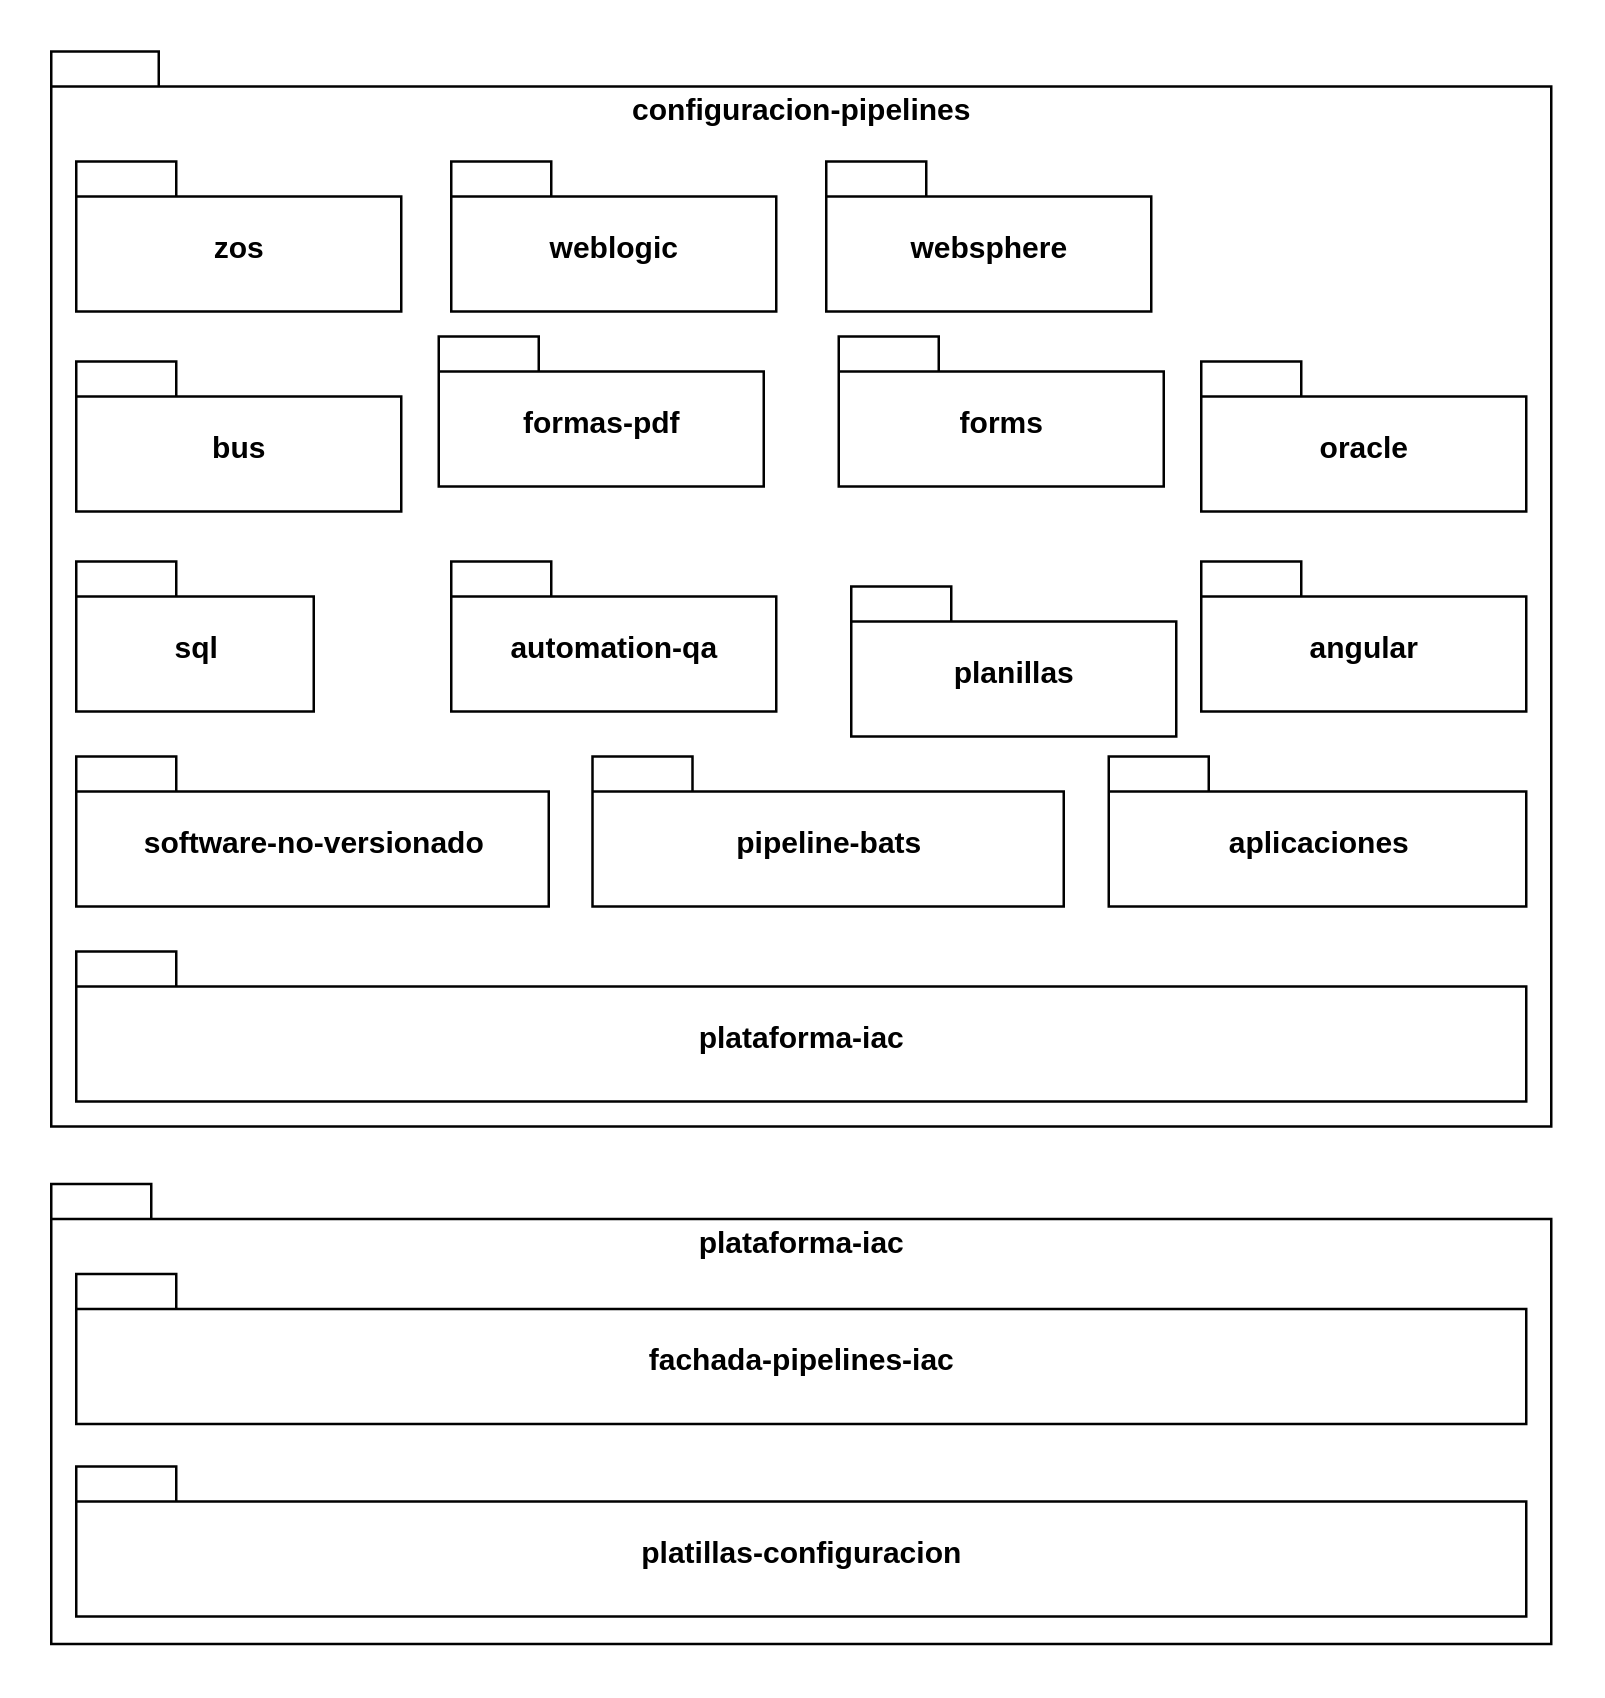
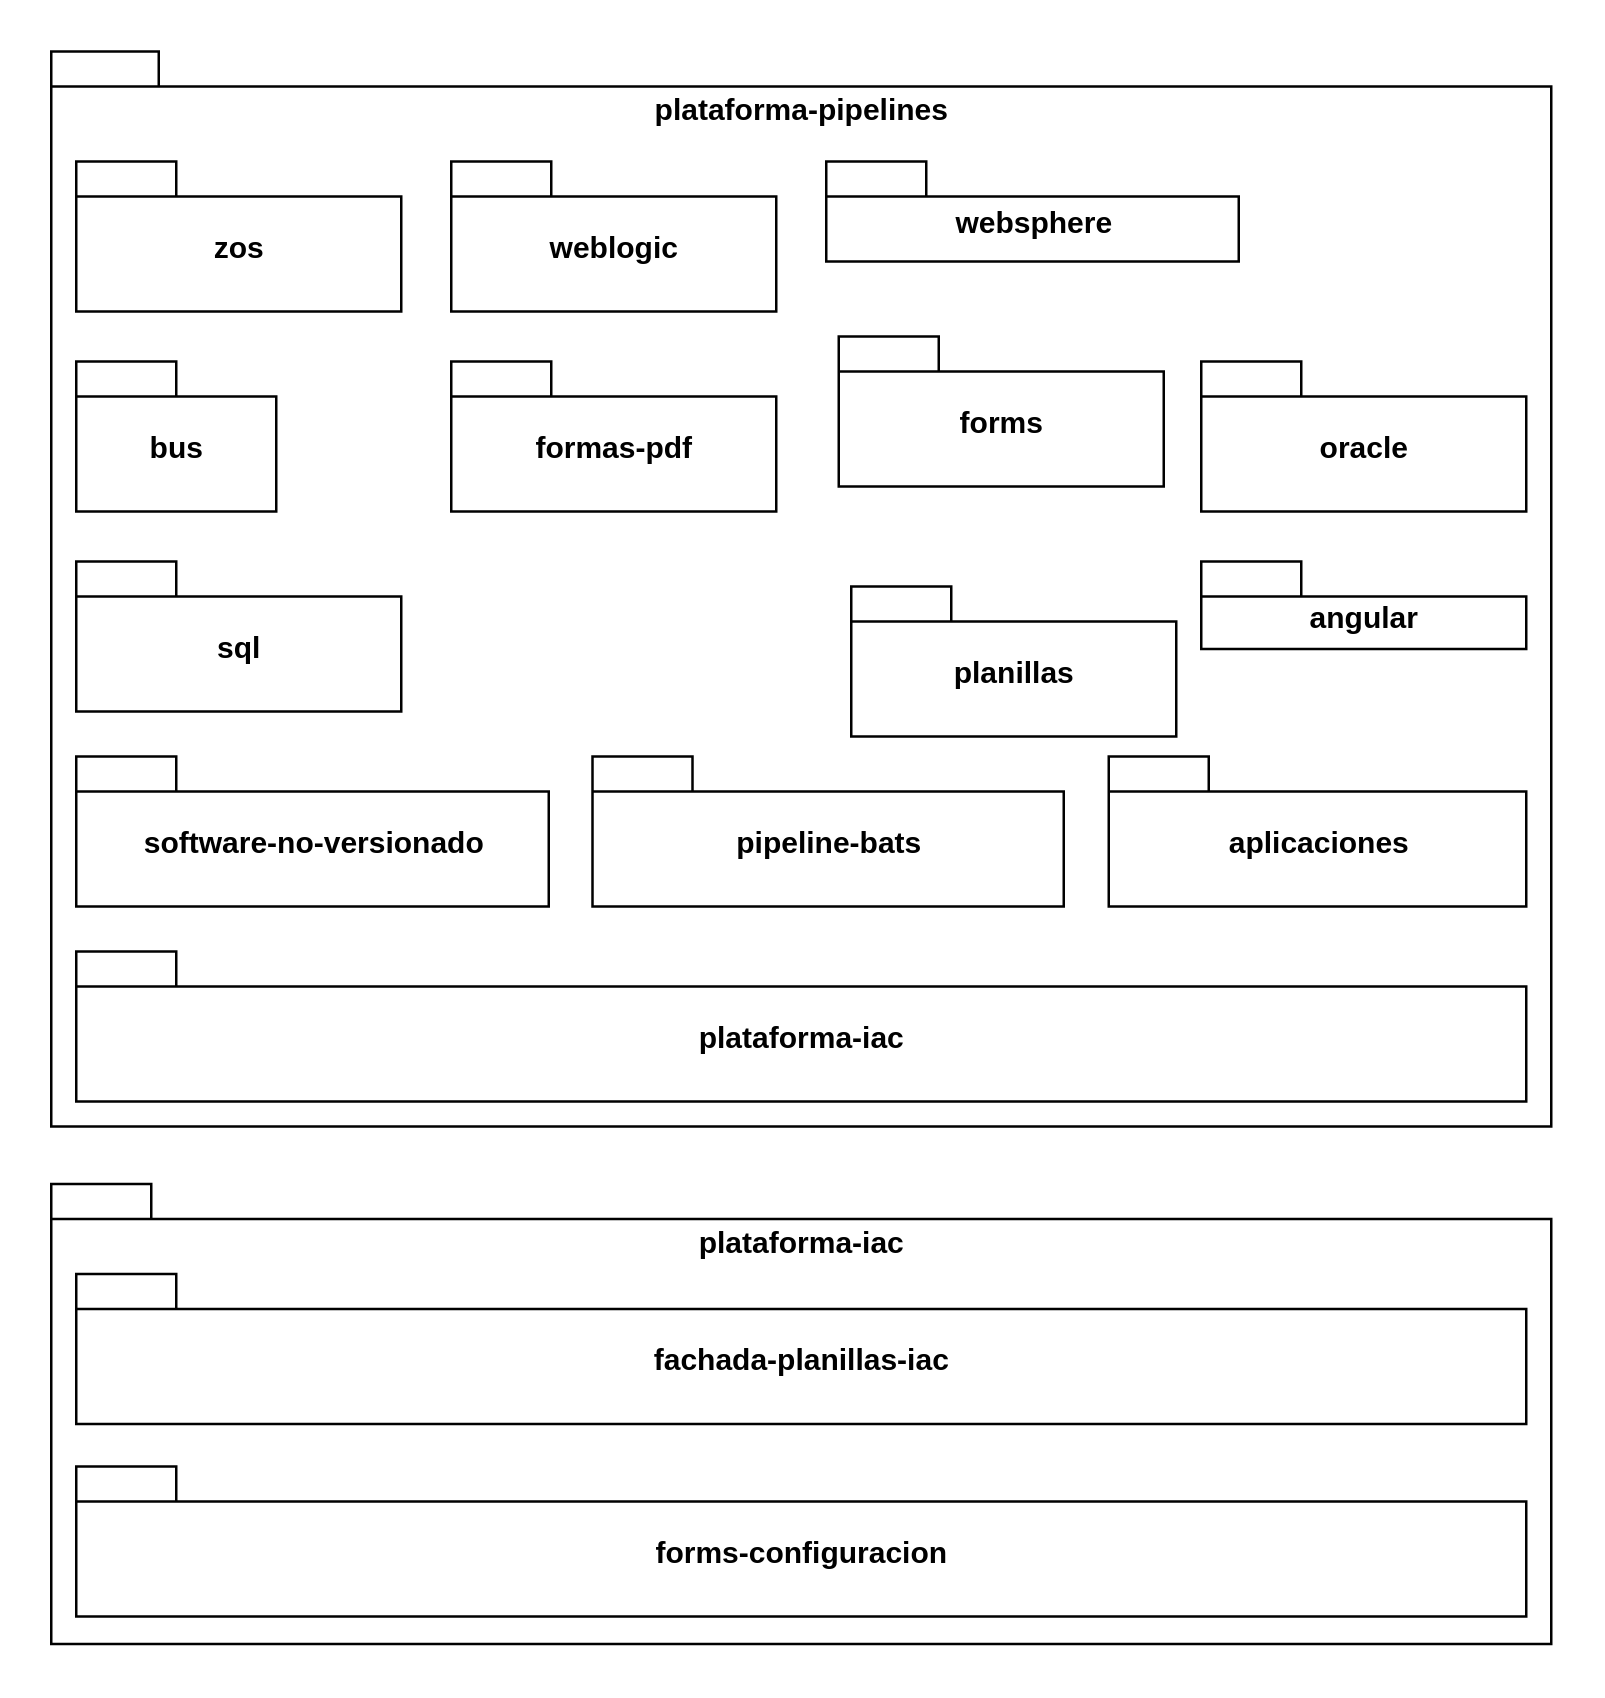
(803, 112) -> (803, 112)
(989, 236) -> (1033, 211)
(601, 411) -> (614, 436)
(239, 436) -> (176, 436)
(195, 636) -> (239, 636)
(614, 636) -> none
(1364, 636) -> (1364, 605)
(803, 1361) -> (803, 1361)
(803, 1554) -> (803, 1554)
